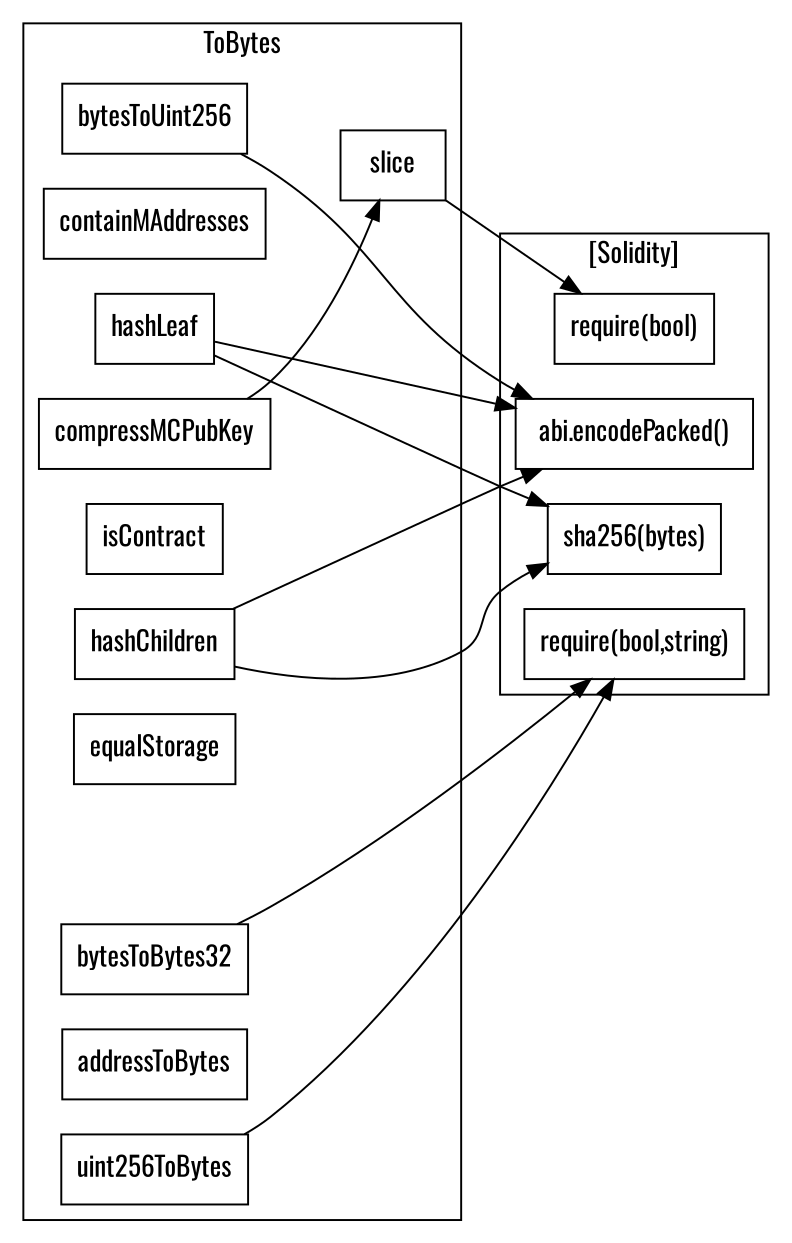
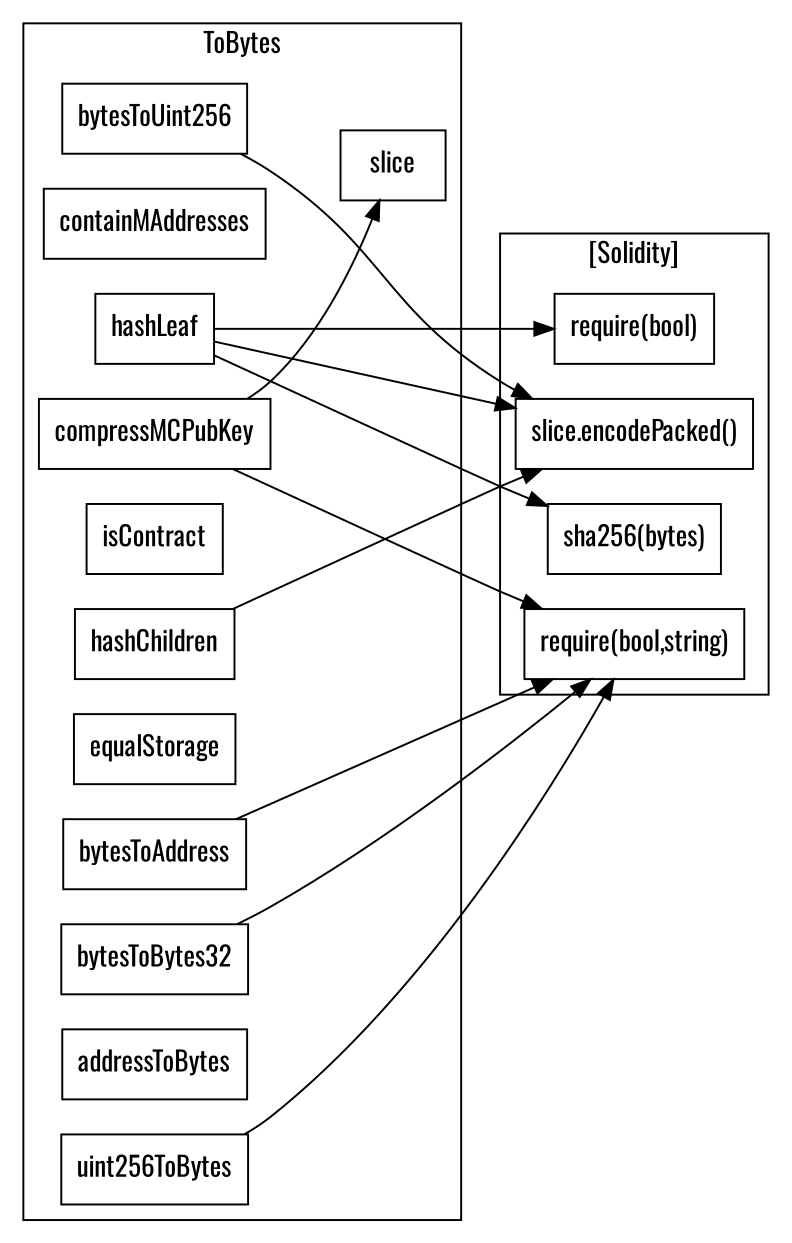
(514, 247) -> (374, 329)
(634, 434) -> (634, 434)
none -> (371, 532)
(404, 672) -> none
none -> (155, 854)
